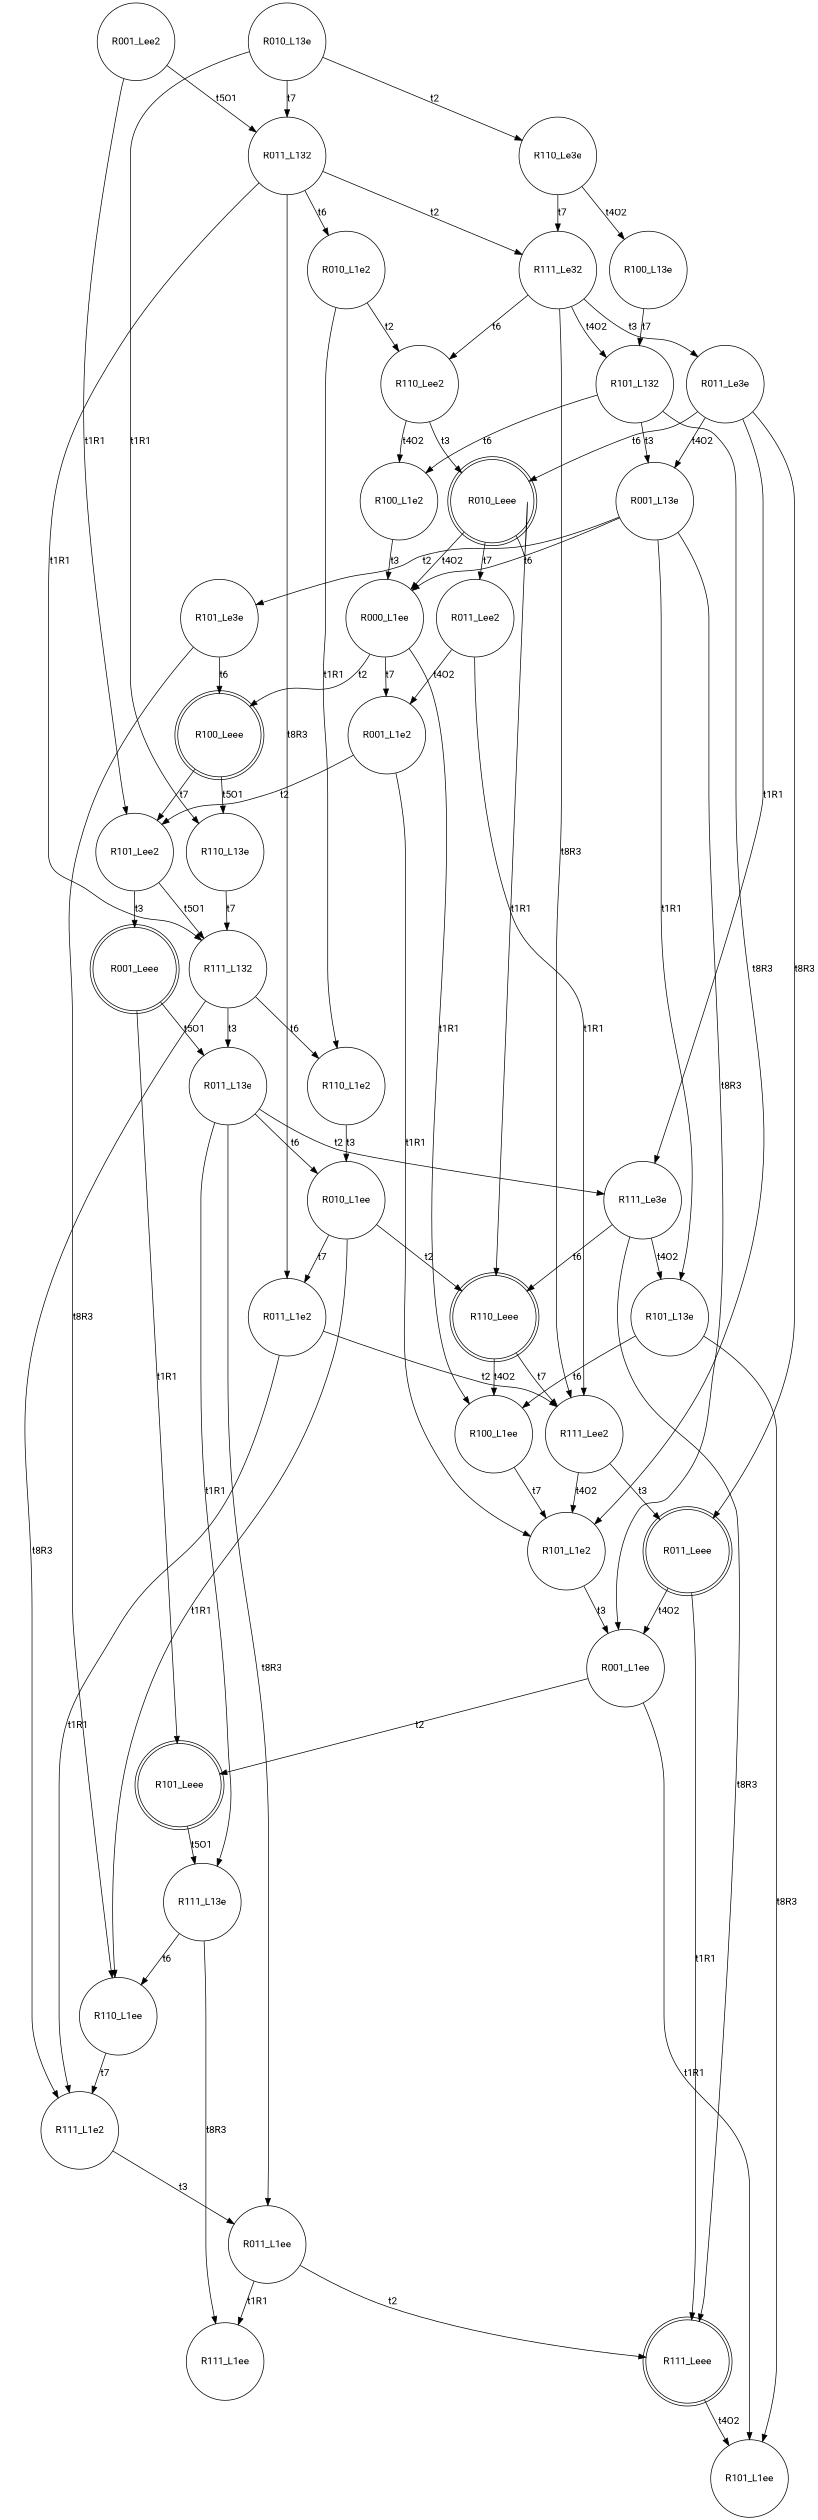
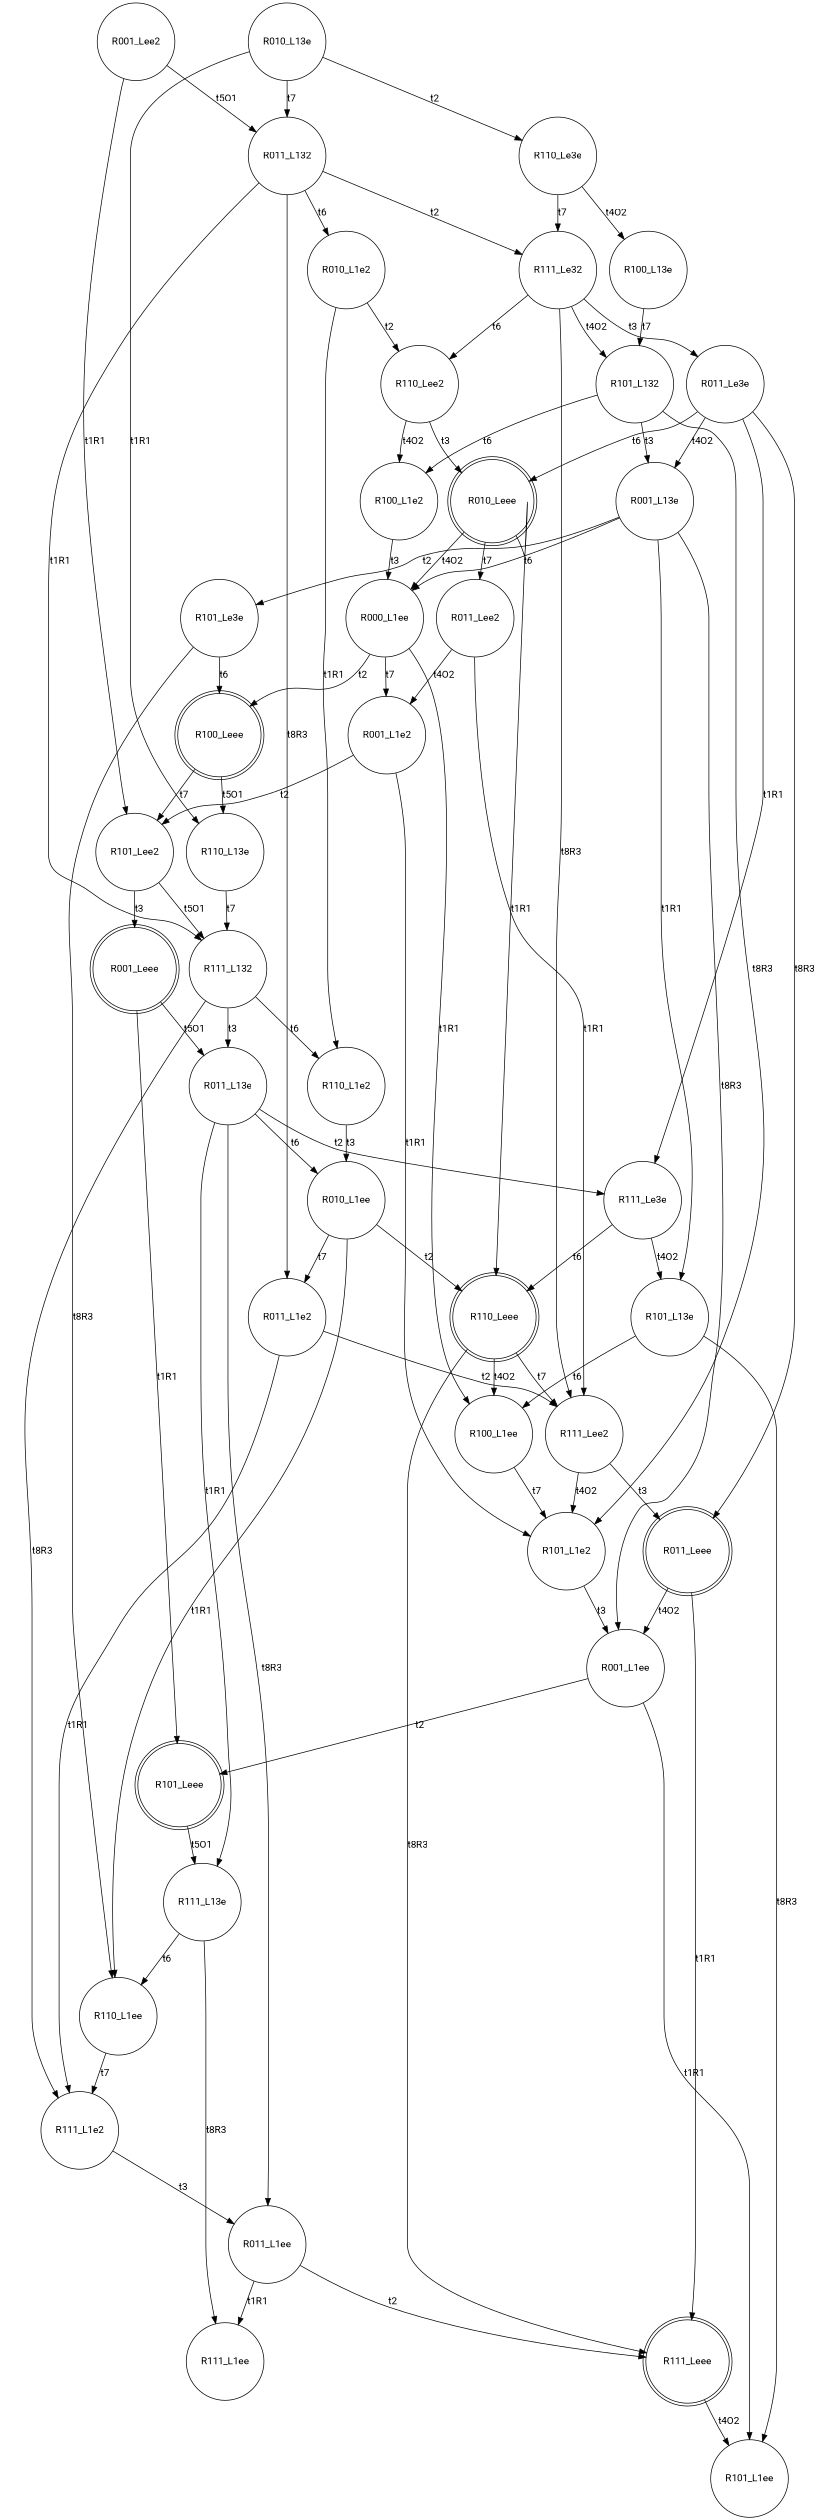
(737, 1755) -> (408, 1922)
